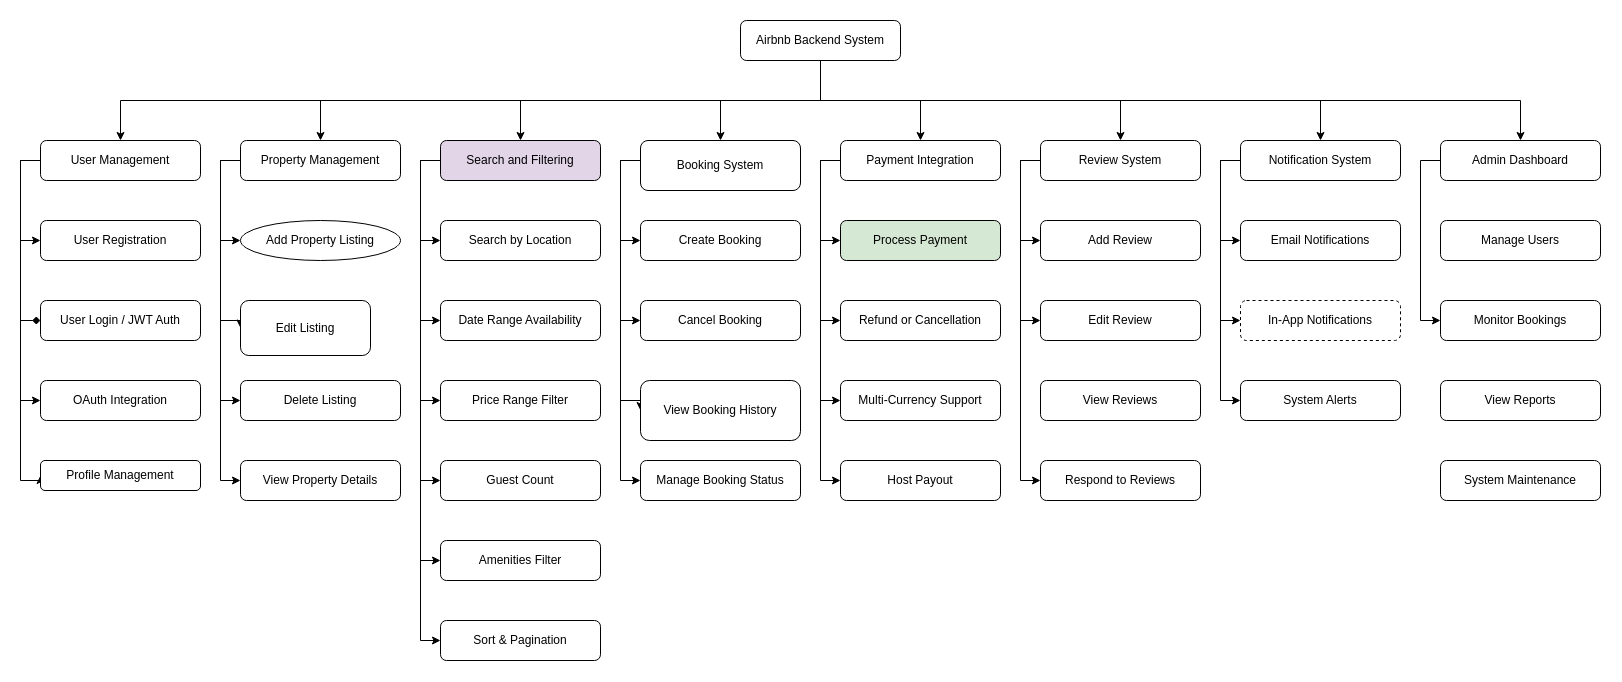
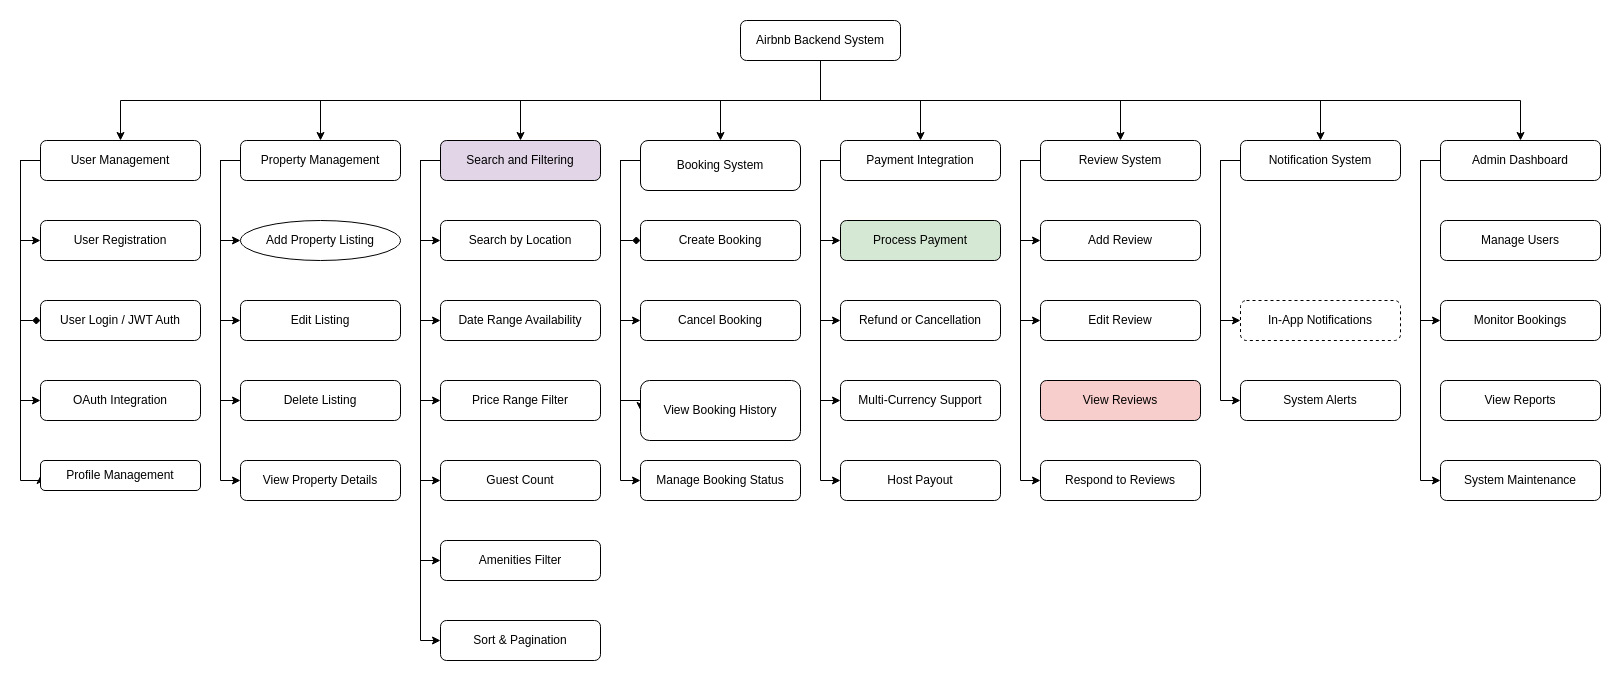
(632, 241) -> (632, 241)
(1228, 241) -> none
(1321, 241) -> none
(306, 328) -> (321, 321)
(1121, 401) -> (1121, 401)
none -> (1421, 408)
